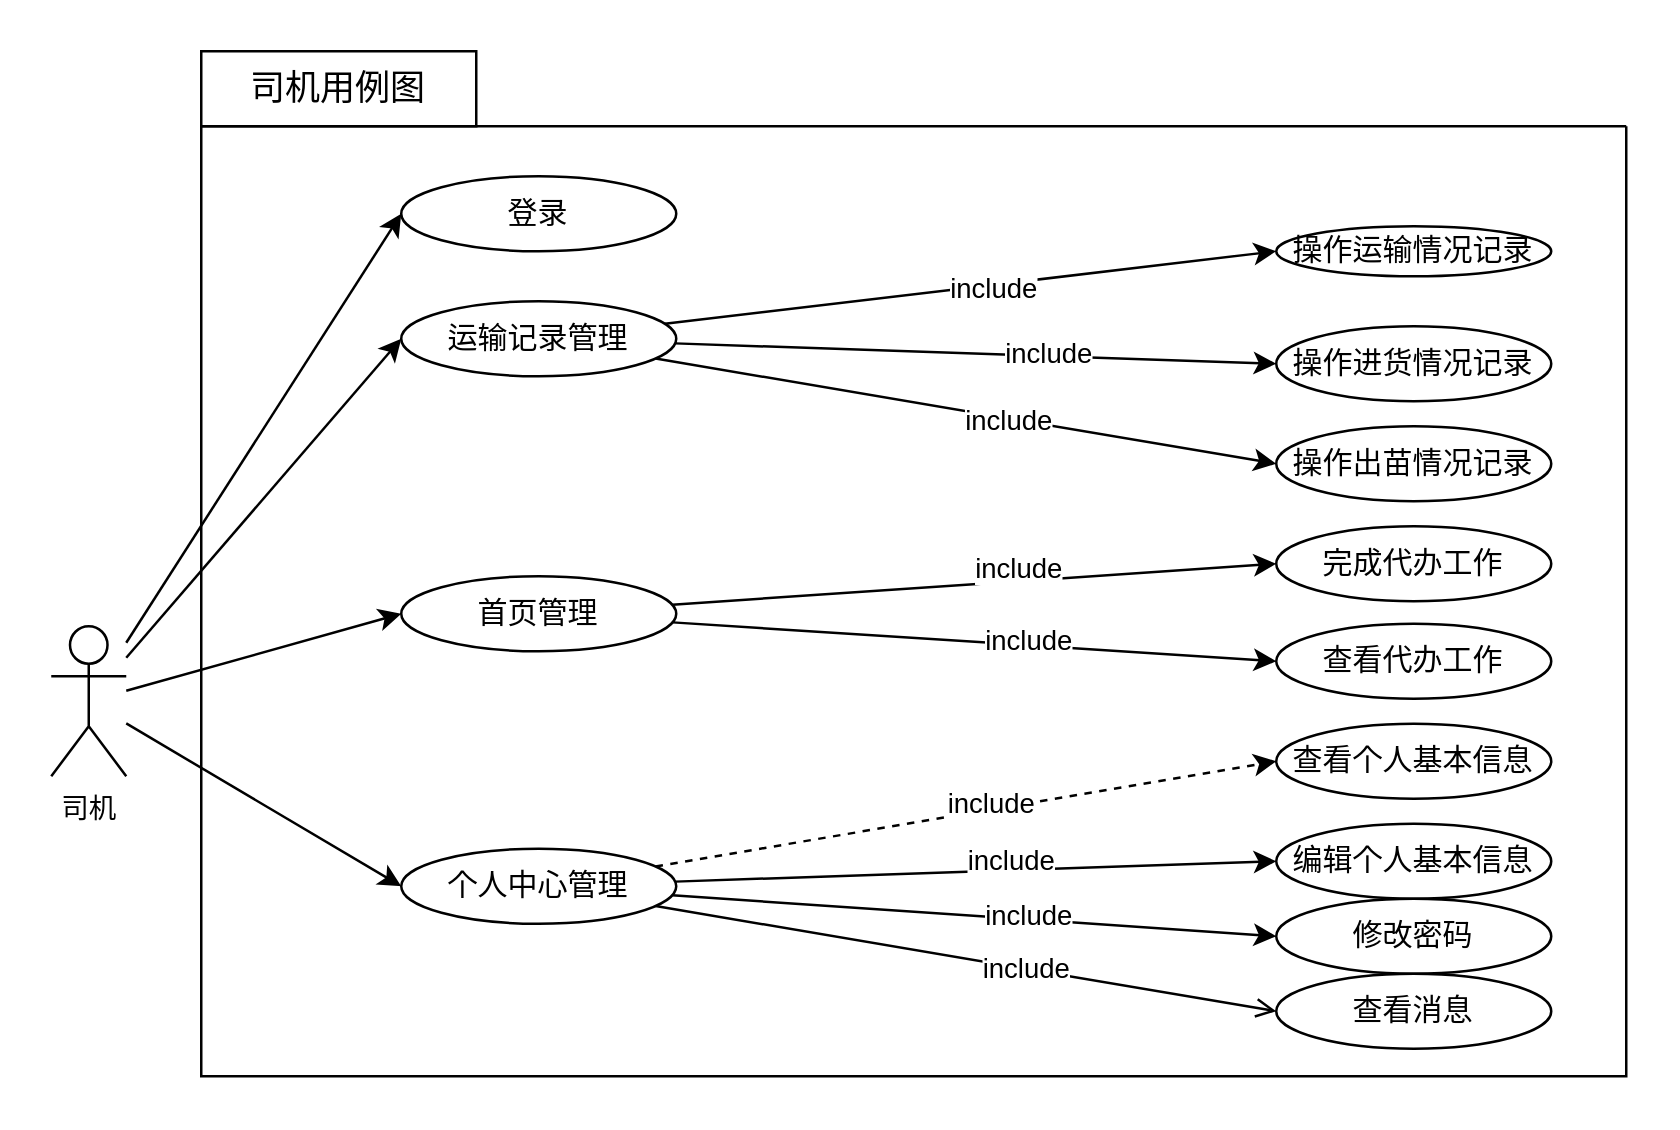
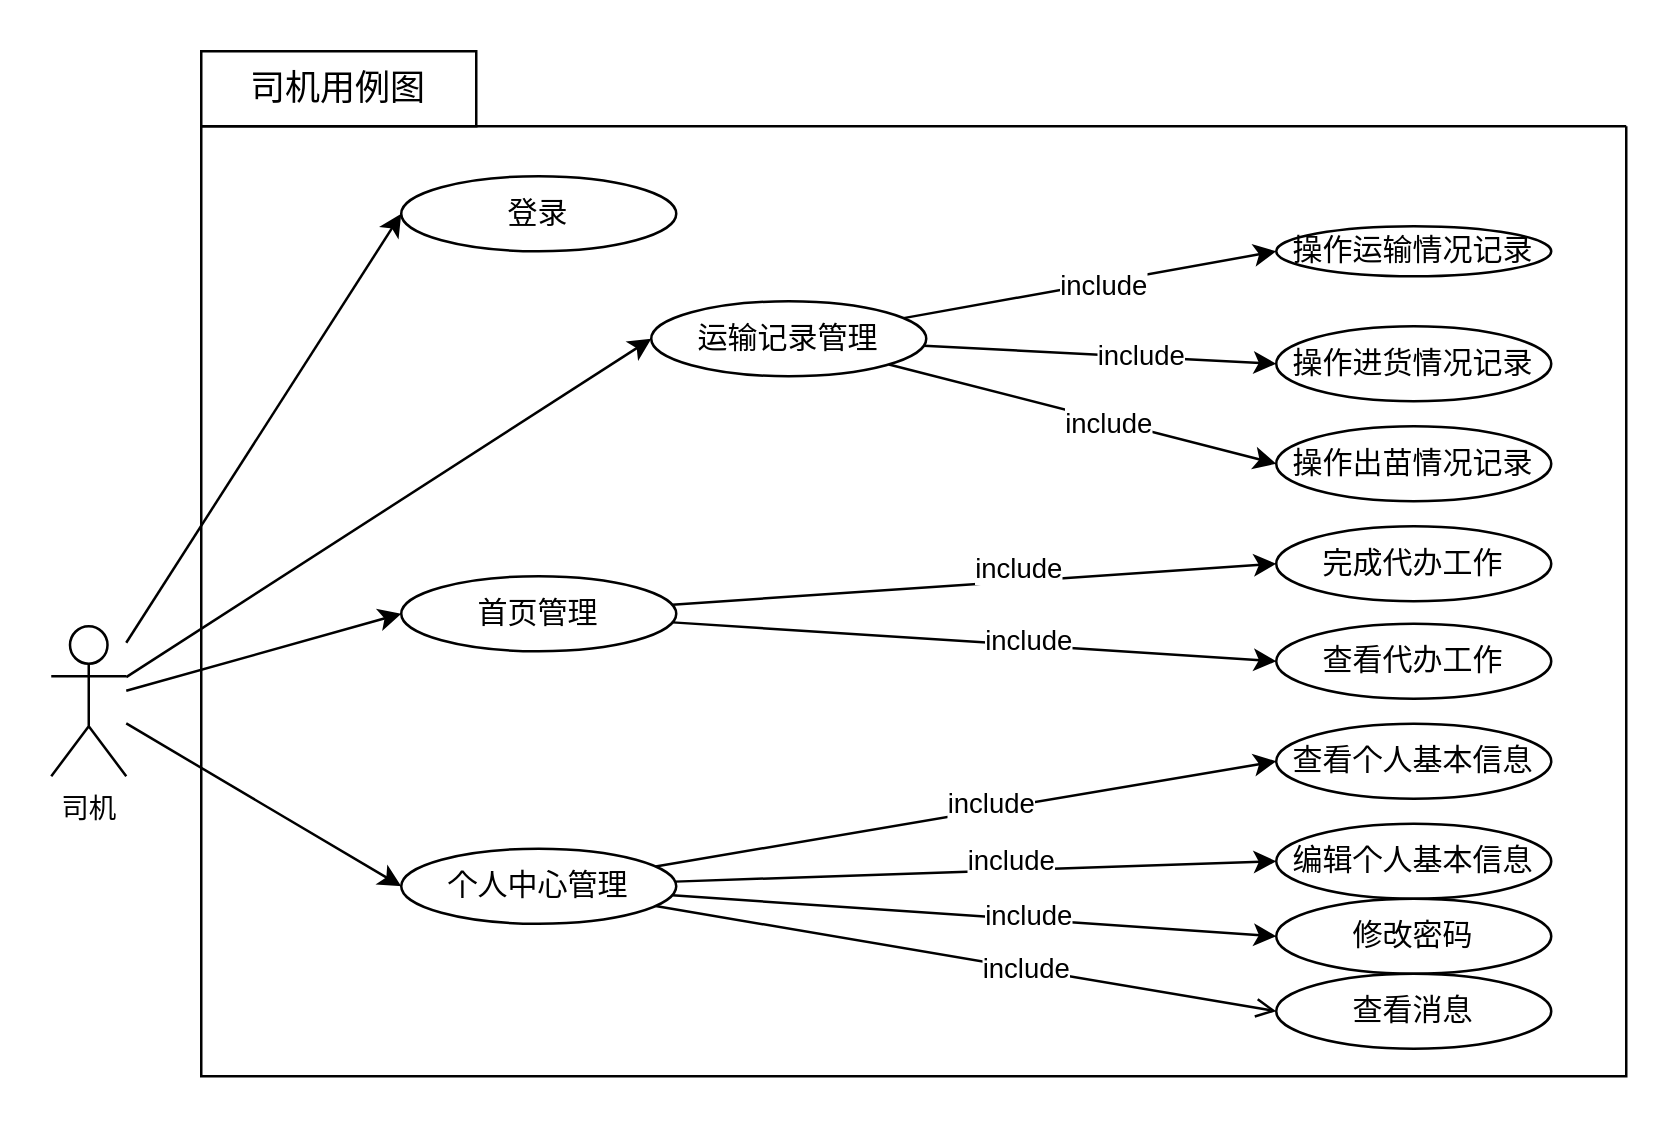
(539, 339) -> (789, 339)
(804, 841) -> (804, 841)
